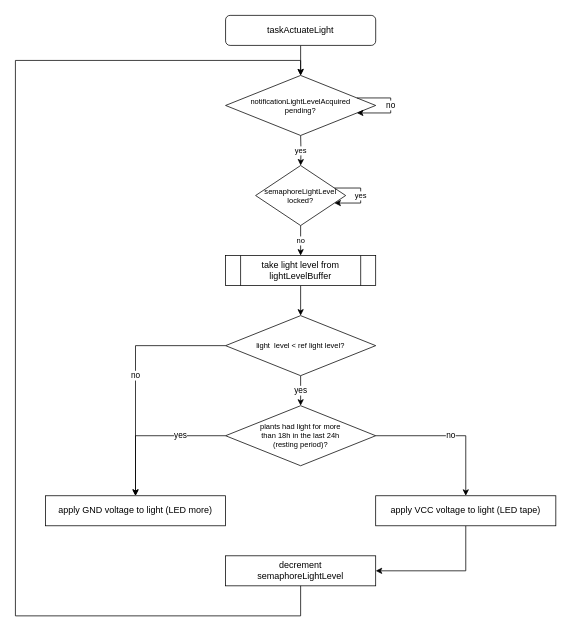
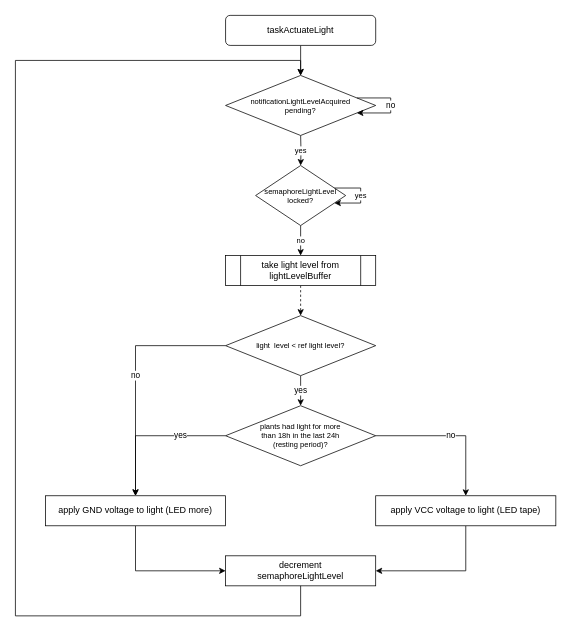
(300, 297) -> (300, 297)
none -> (155, 570)
